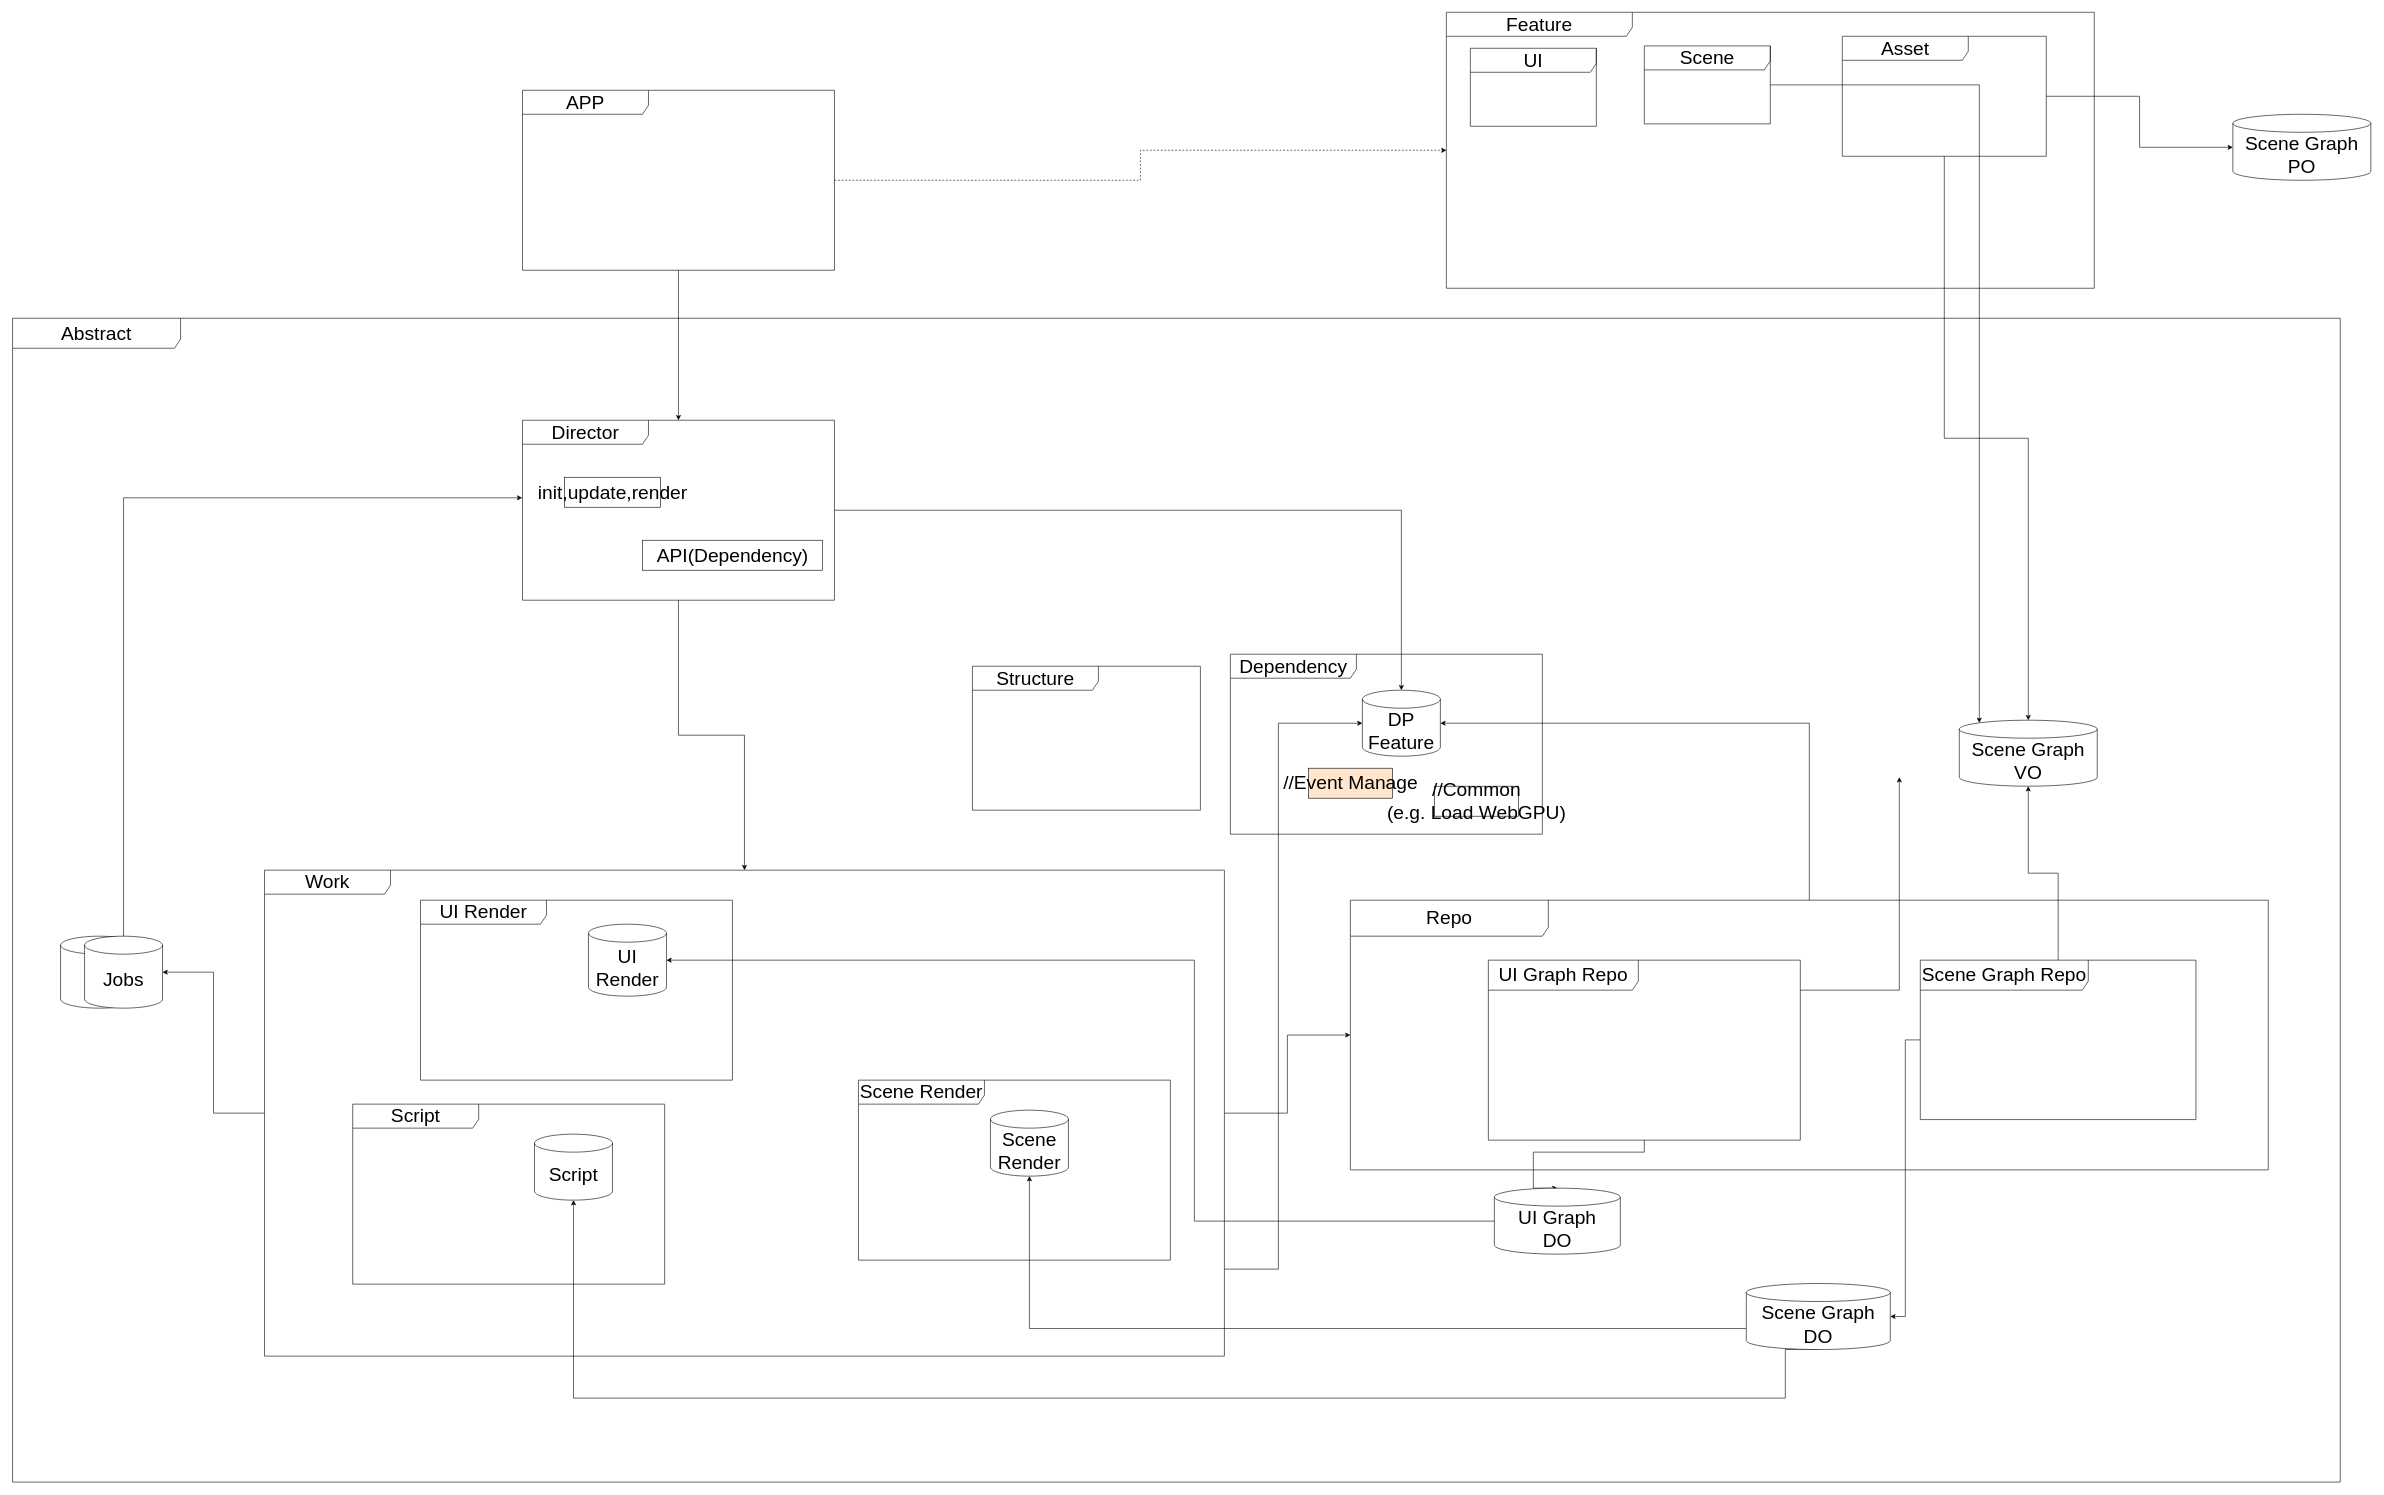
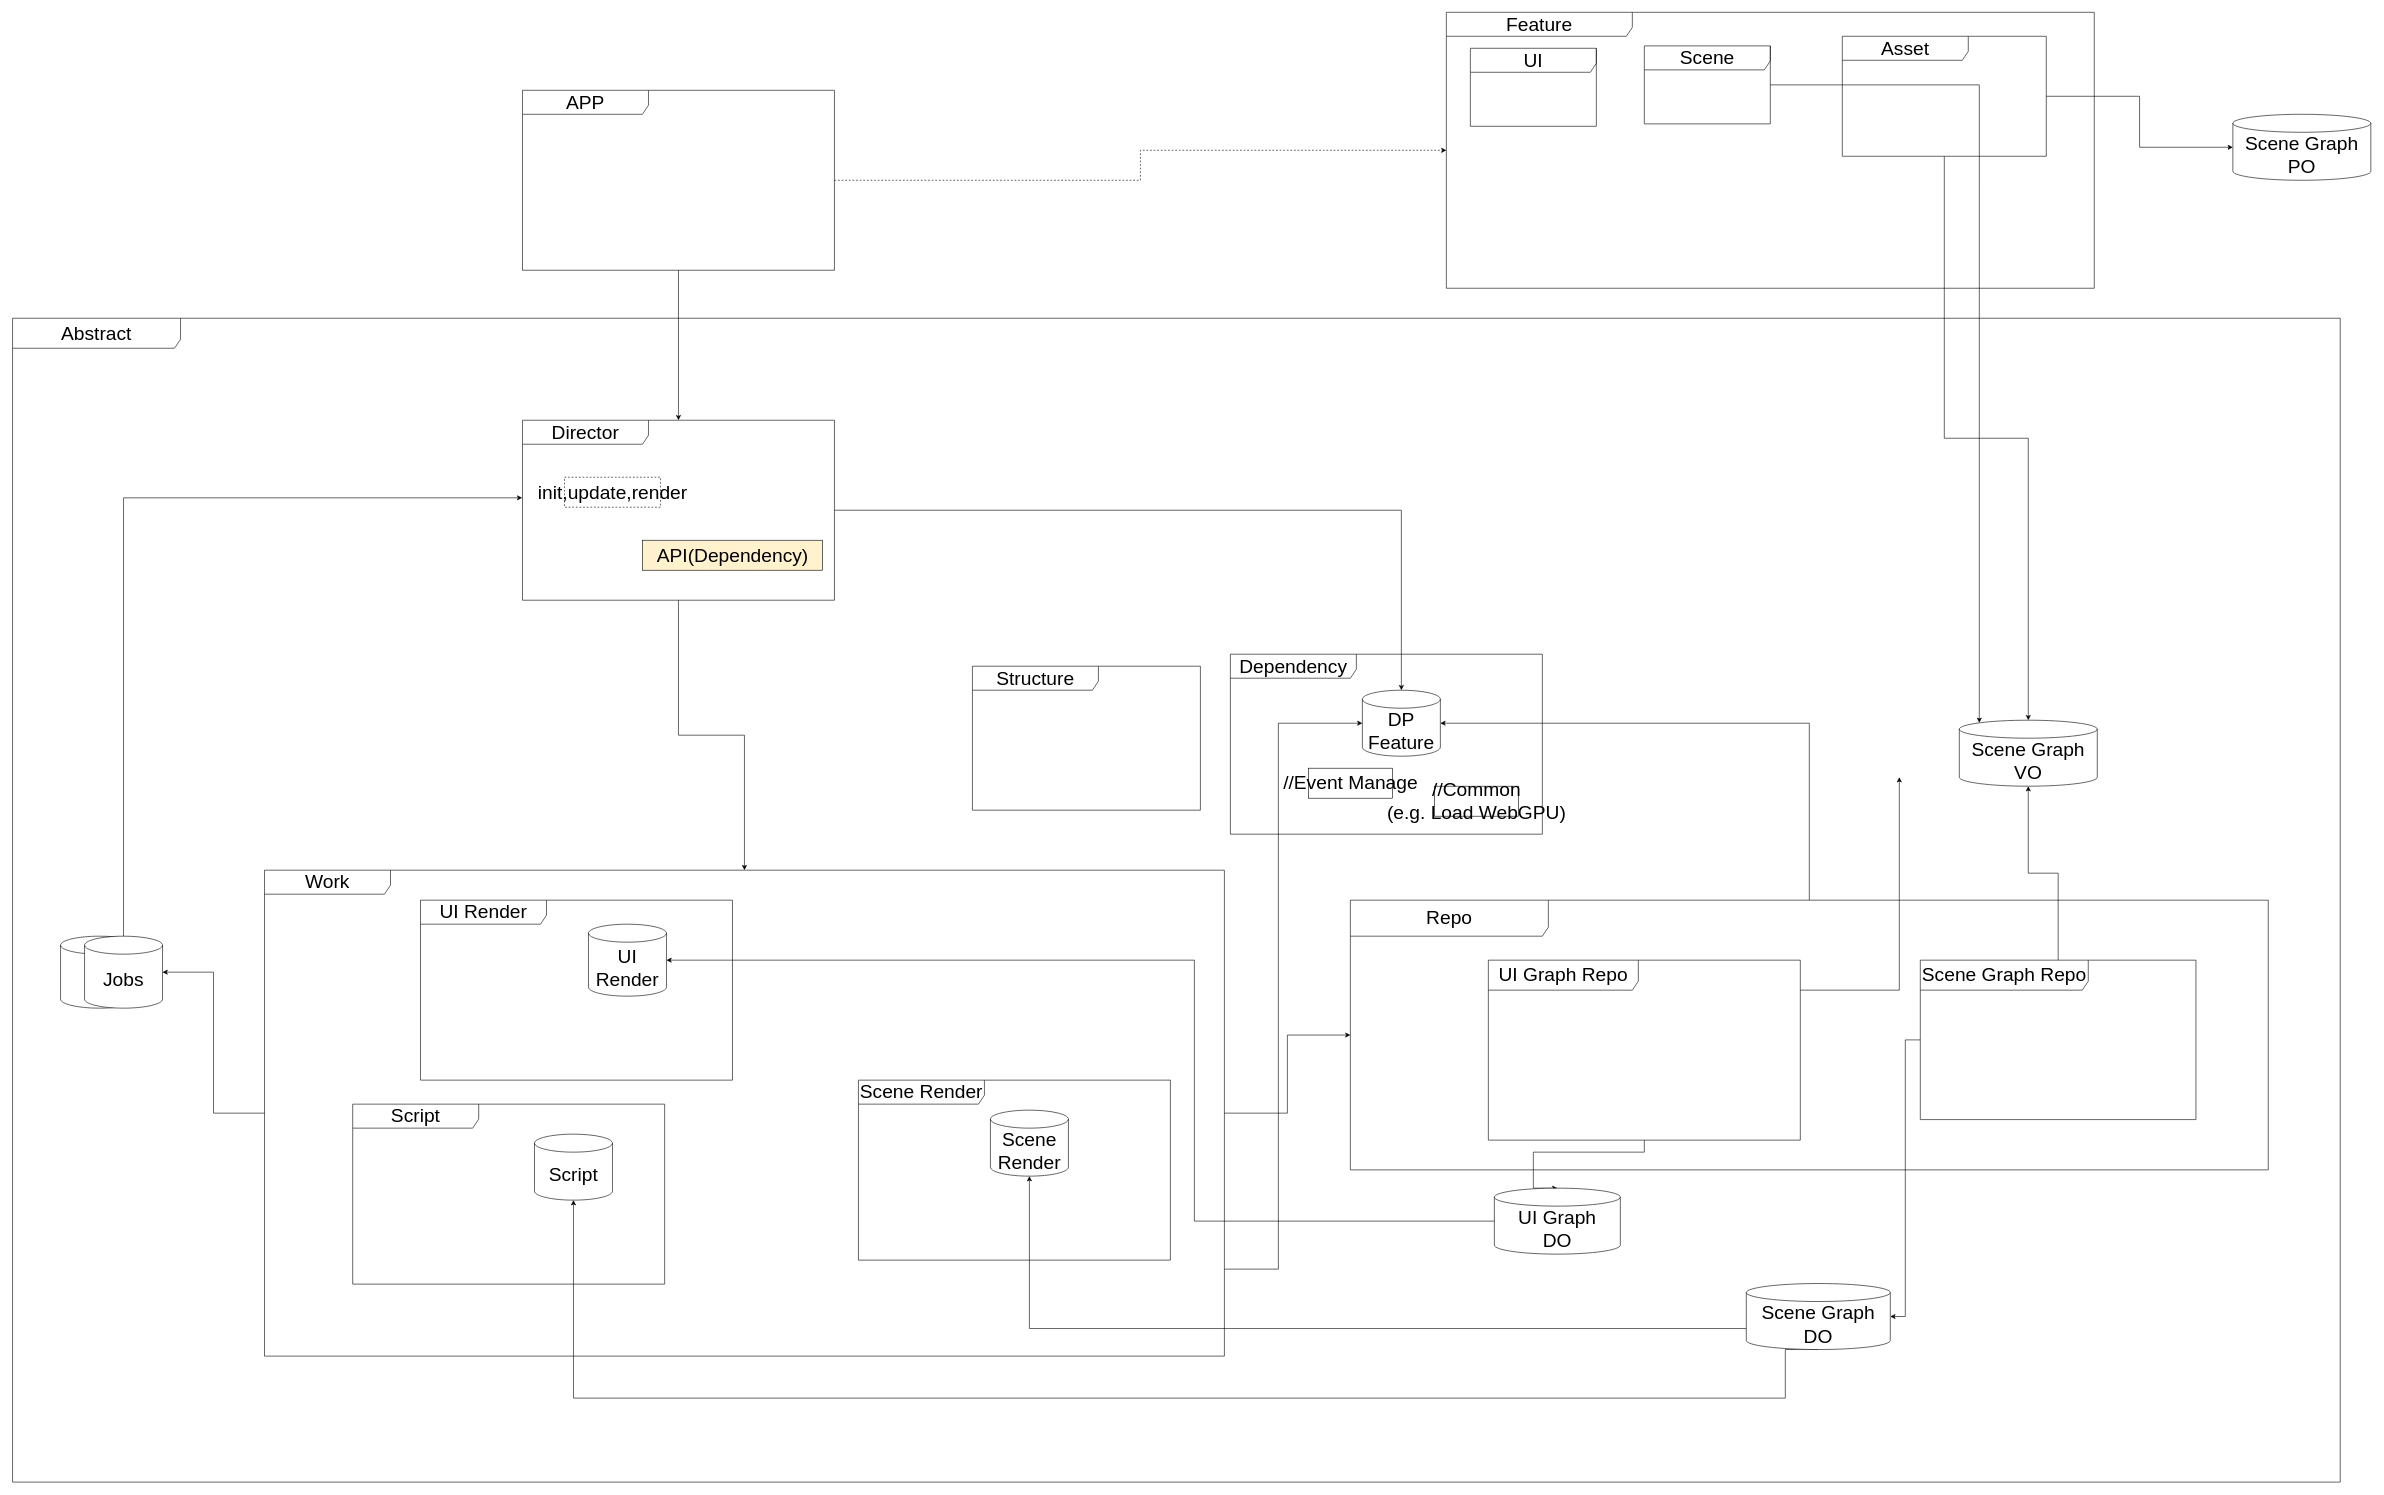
(612, 492) -> (612, 492)
(732, 555) -> (732, 555)
(1350, 783) -> (1350, 783)
